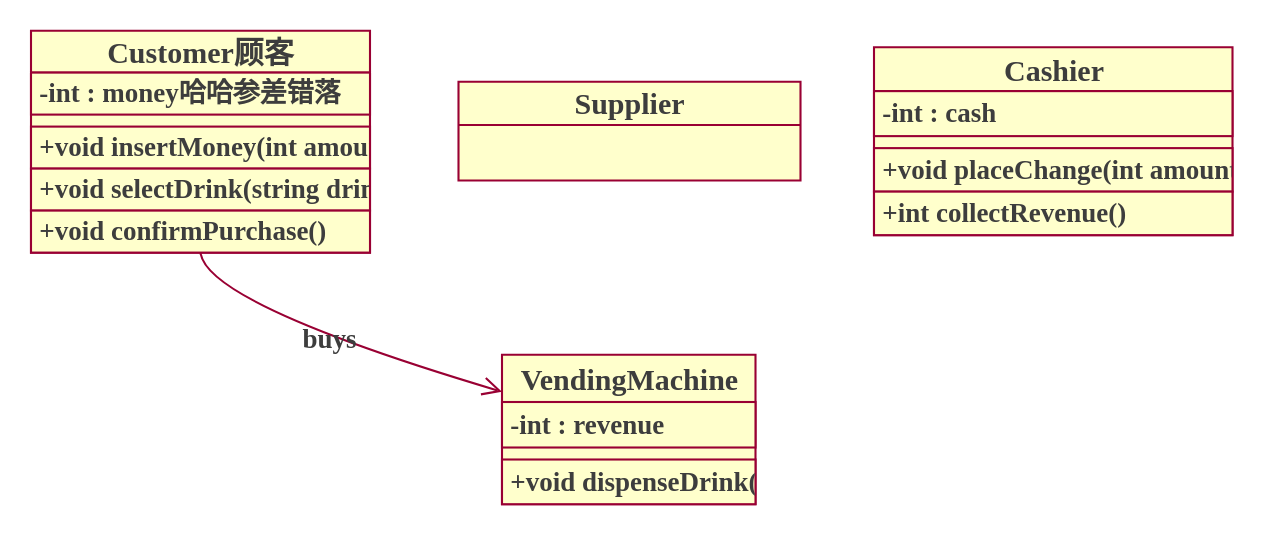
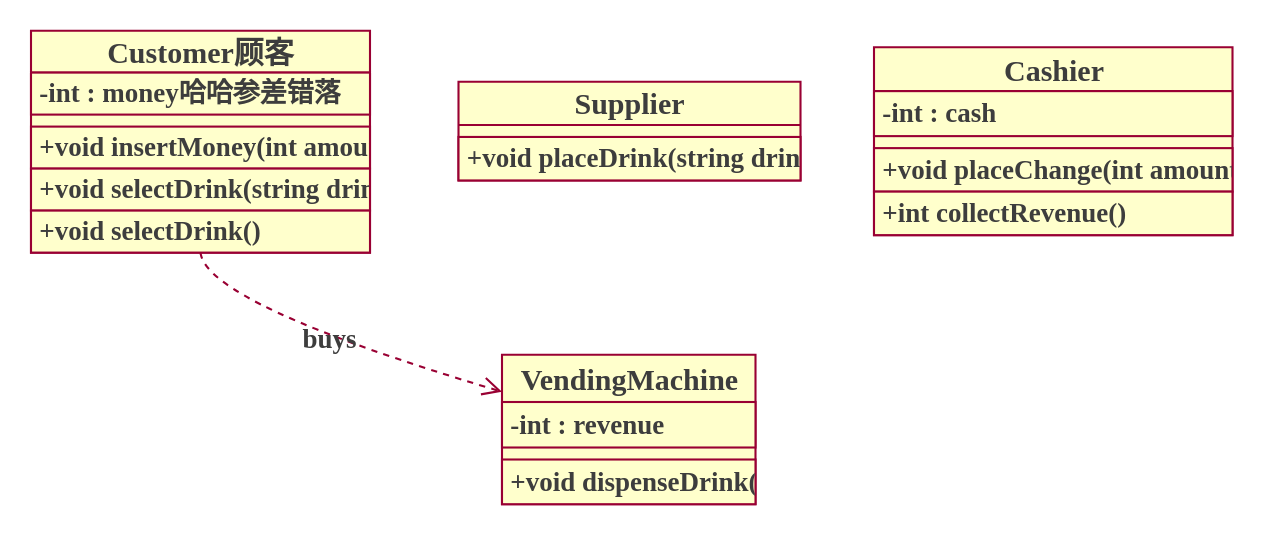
none -> (629, 159)
(203, 232) -> (169, 232)
(341, 339) -> (341, 339)
